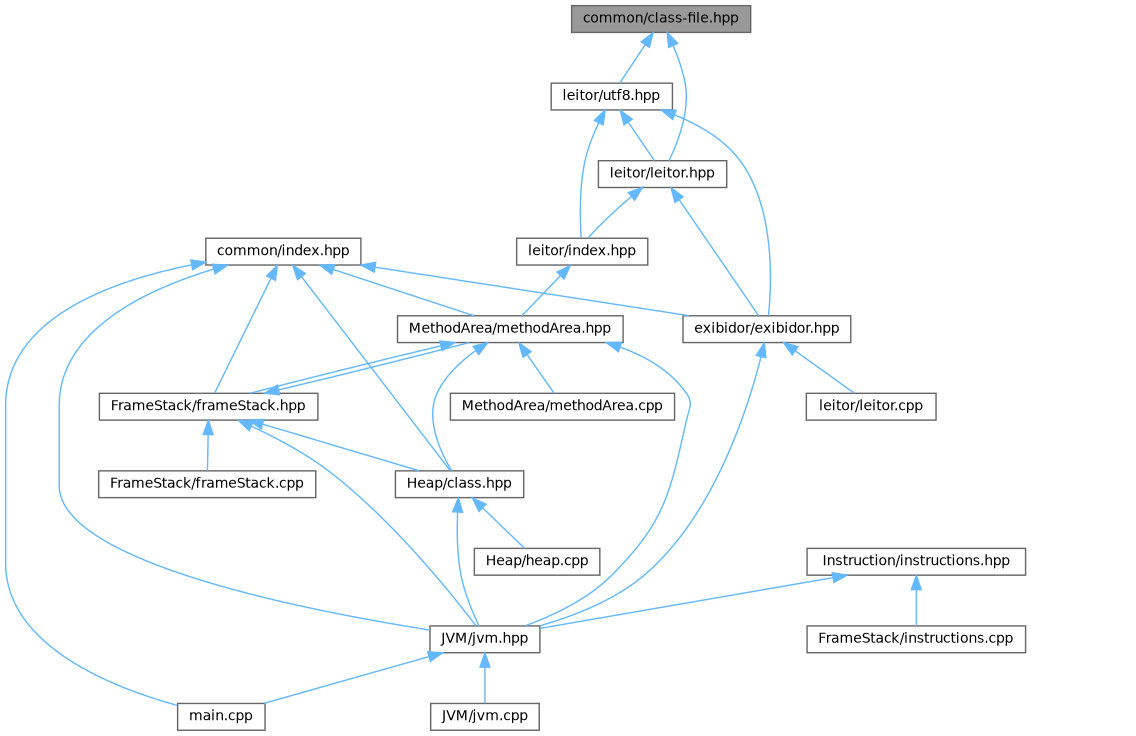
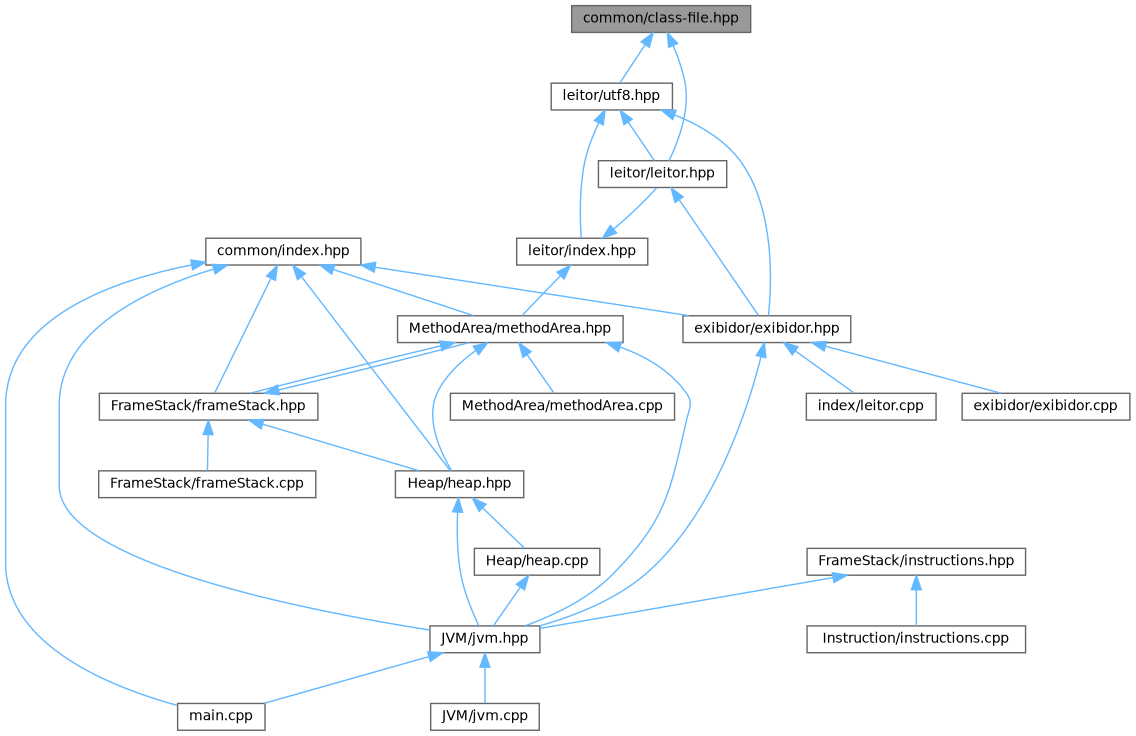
(609, 217) -> (636, 209)
(871, 407) -> (871, 407)
none -> (1046, 407)
(460, 484) -> (460, 484)
(376, 512) -> (507, 607)
(916, 562) -> (916, 562)
(916, 639) -> (916, 639)
